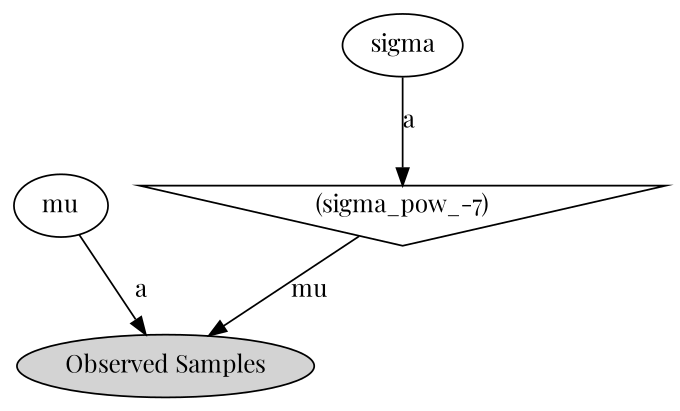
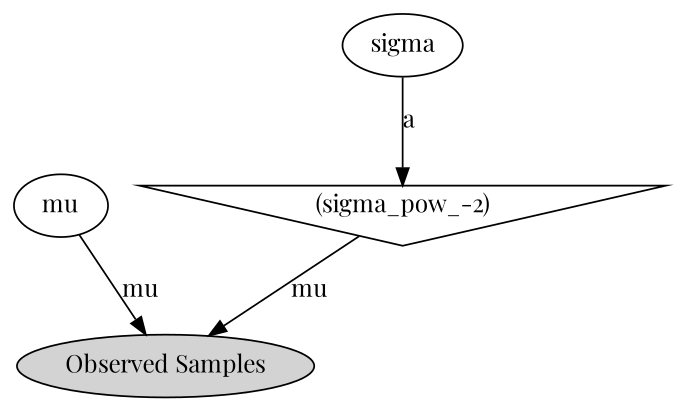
(403, 206) -> (403, 206)
(141, 290) -> (141, 290)
